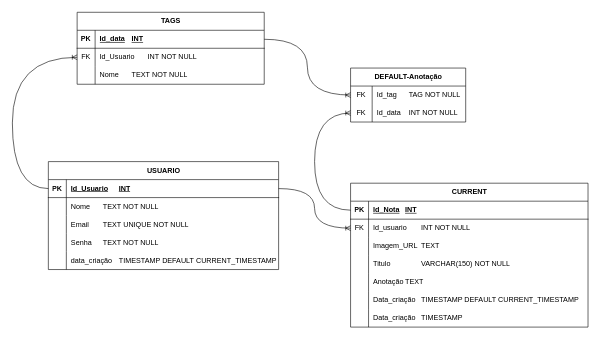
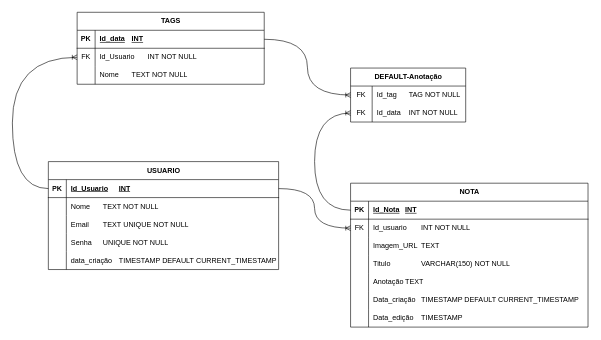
(470, 192) -> (470, 192)
(108, 243) -> (112, 243)
(417, 318) -> (415, 318)
